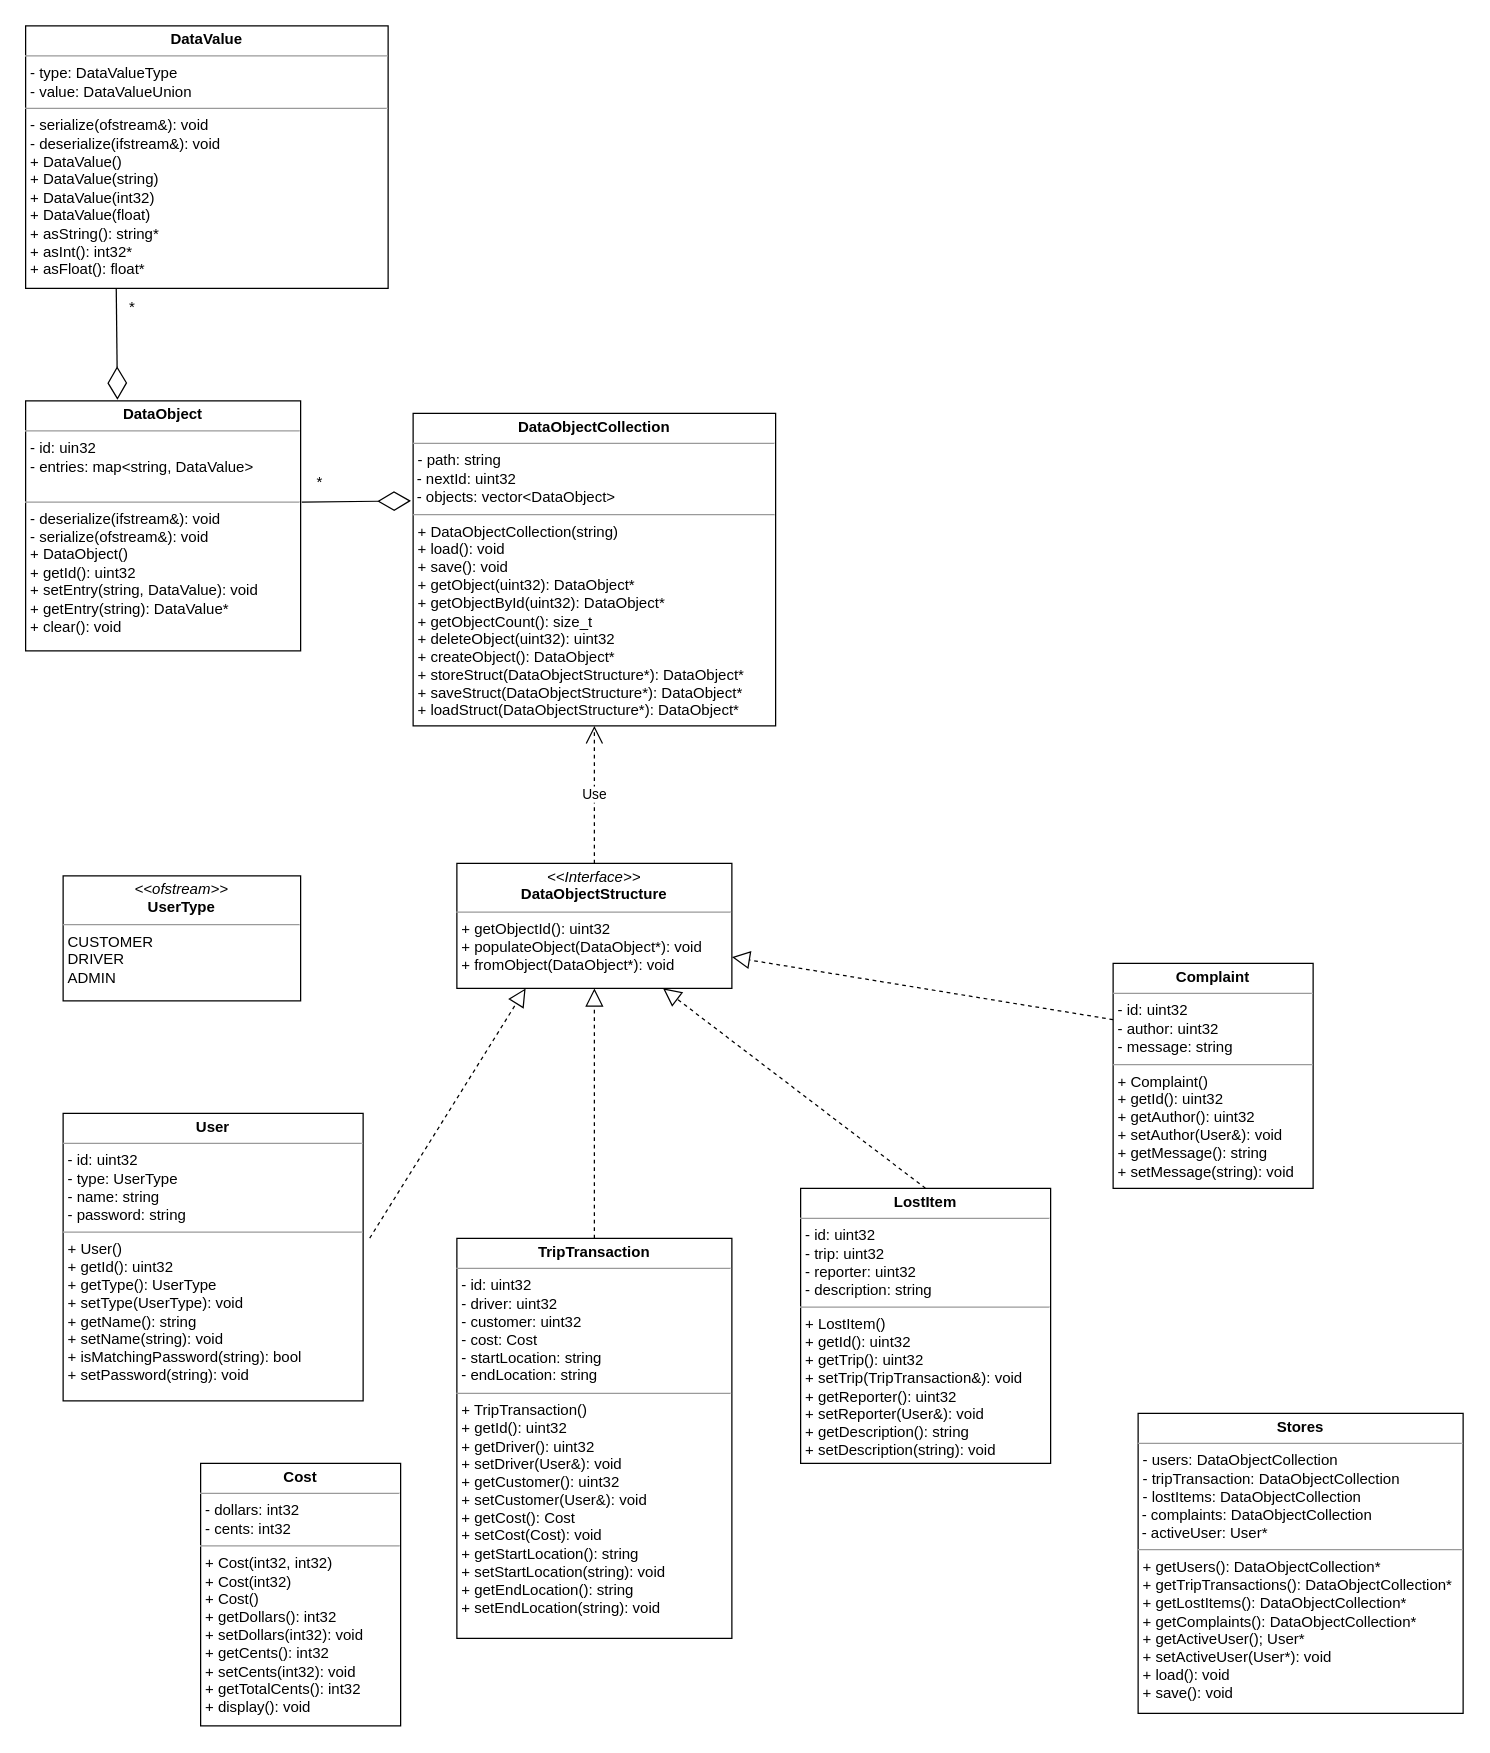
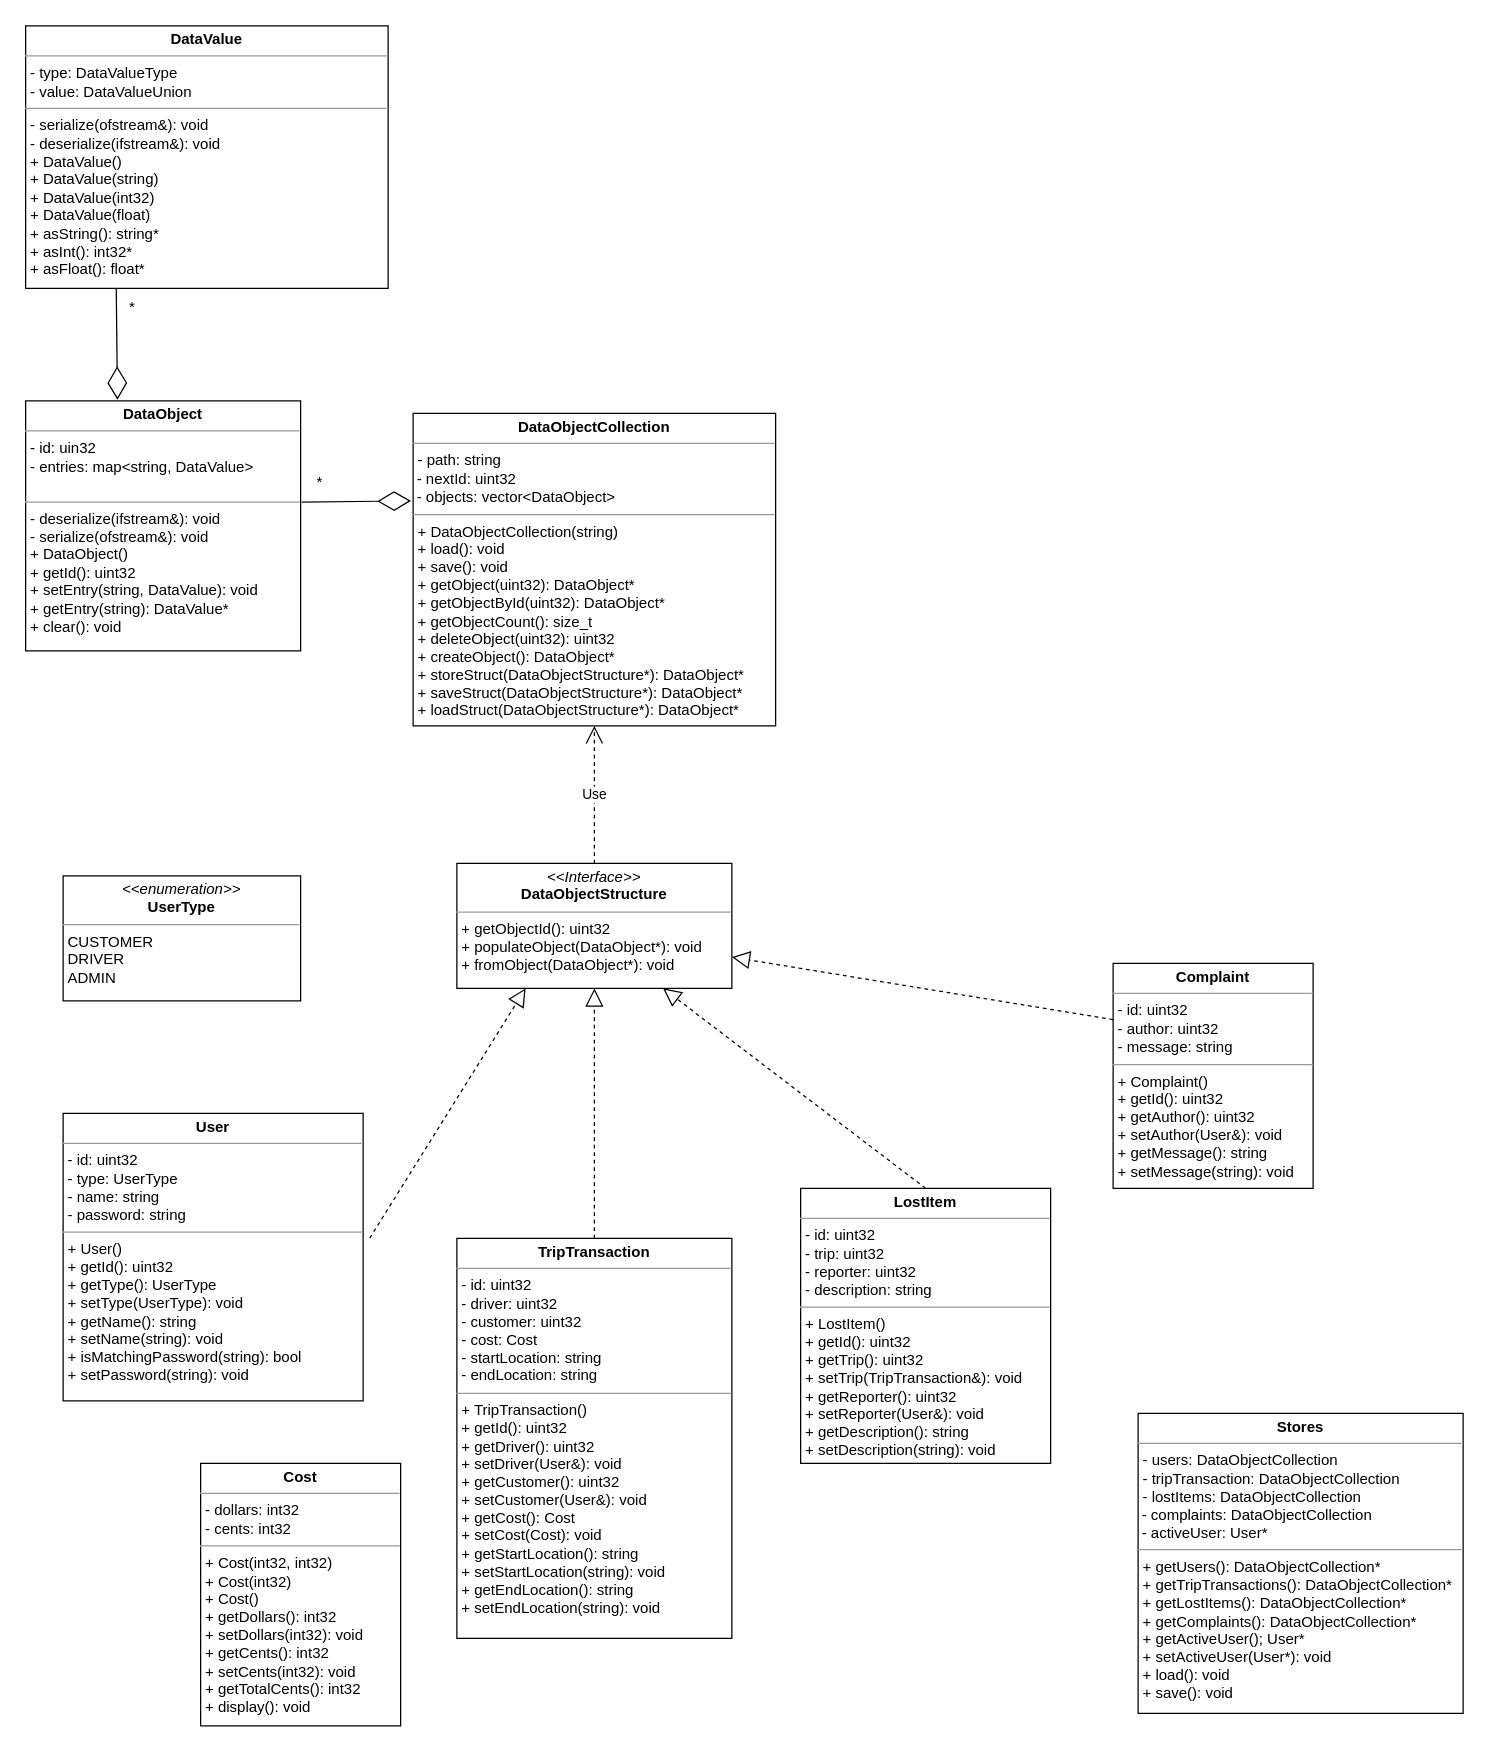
(114, 921) -> (124, 921)
